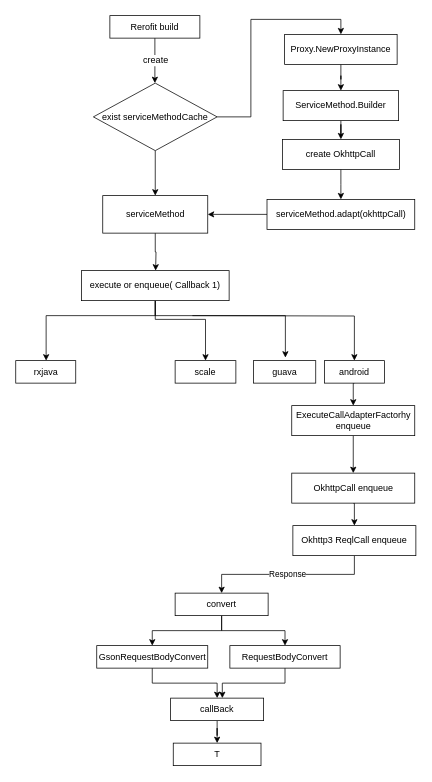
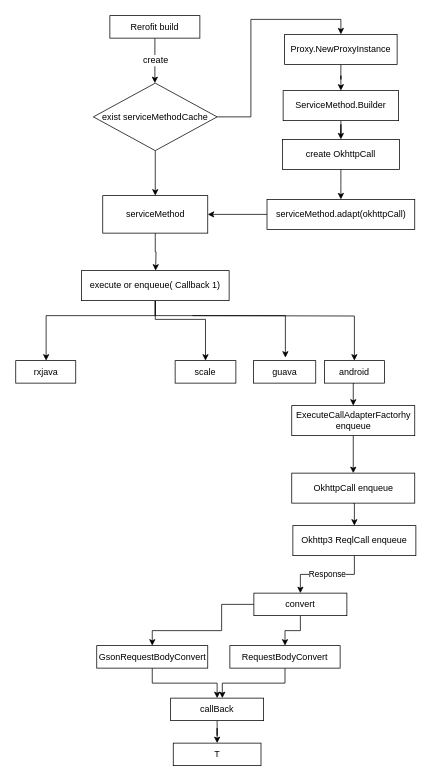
(222, 604) -> (300, 604)
